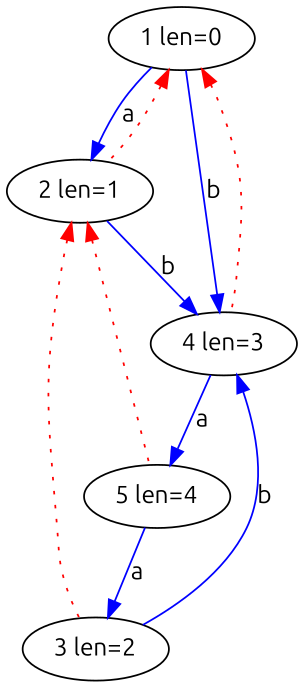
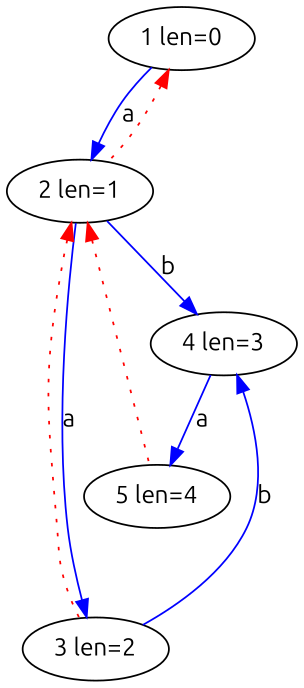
(202, 182) -> none
(241, 196) -> none
(130, 565) -> (63, 412)
